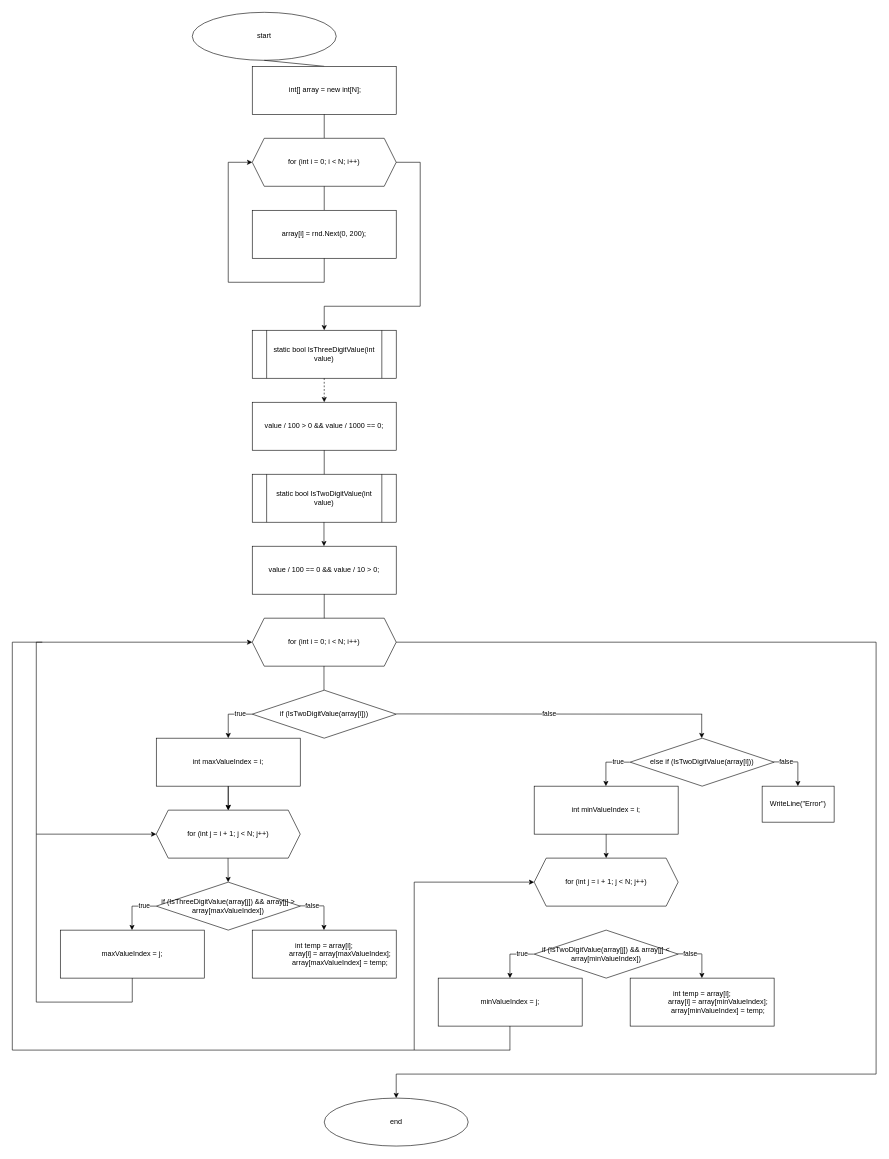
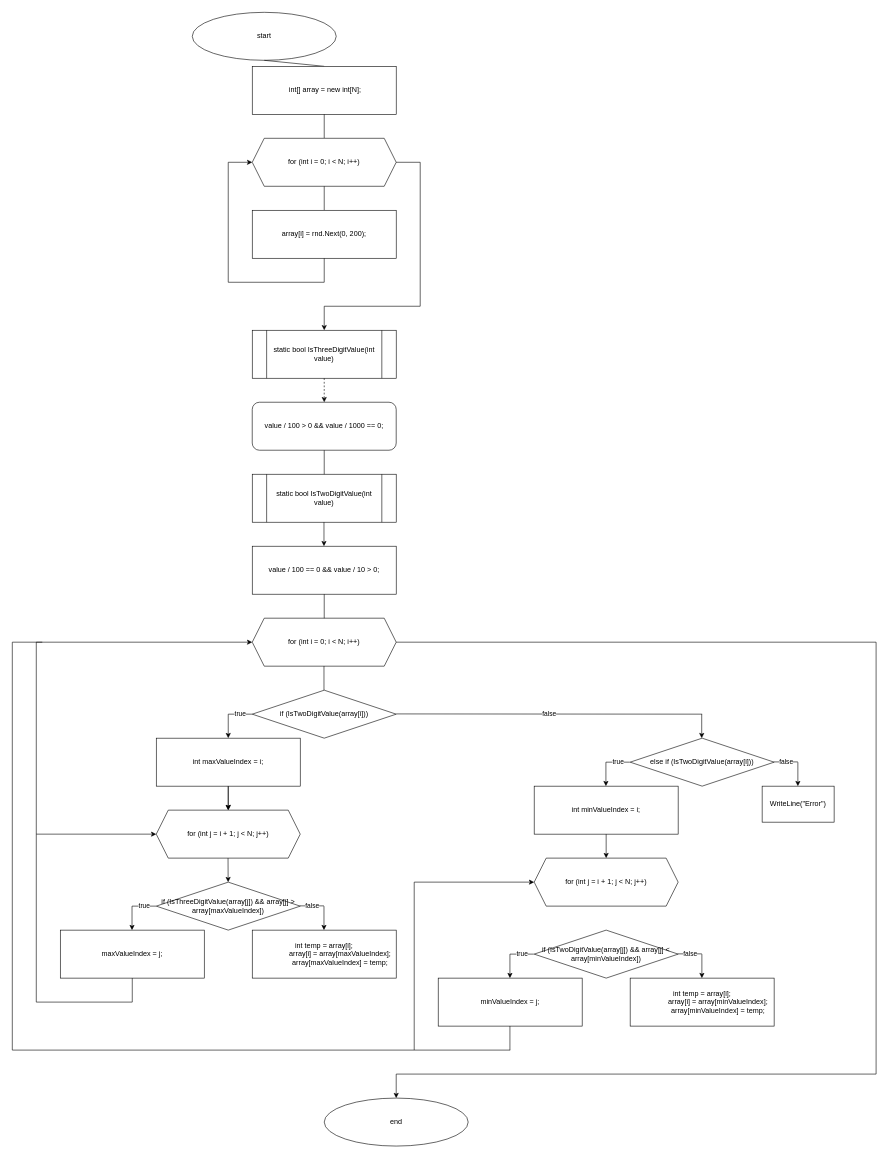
(324, 426) -> (324, 426)
